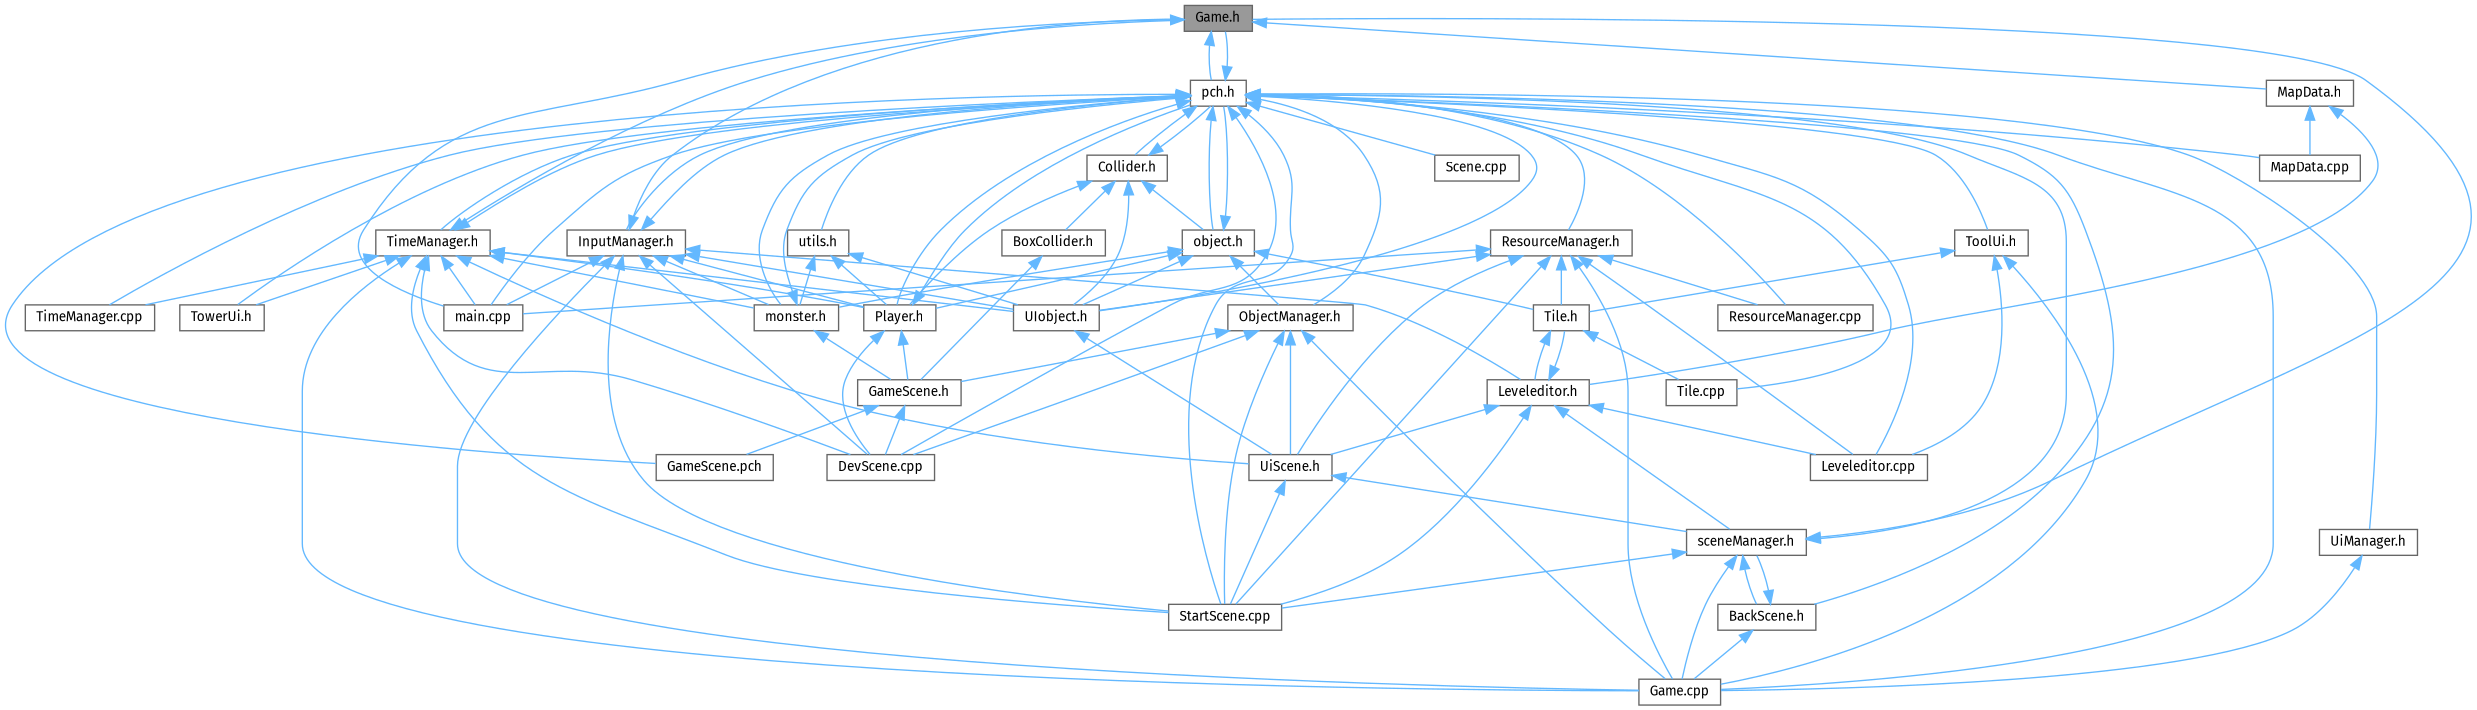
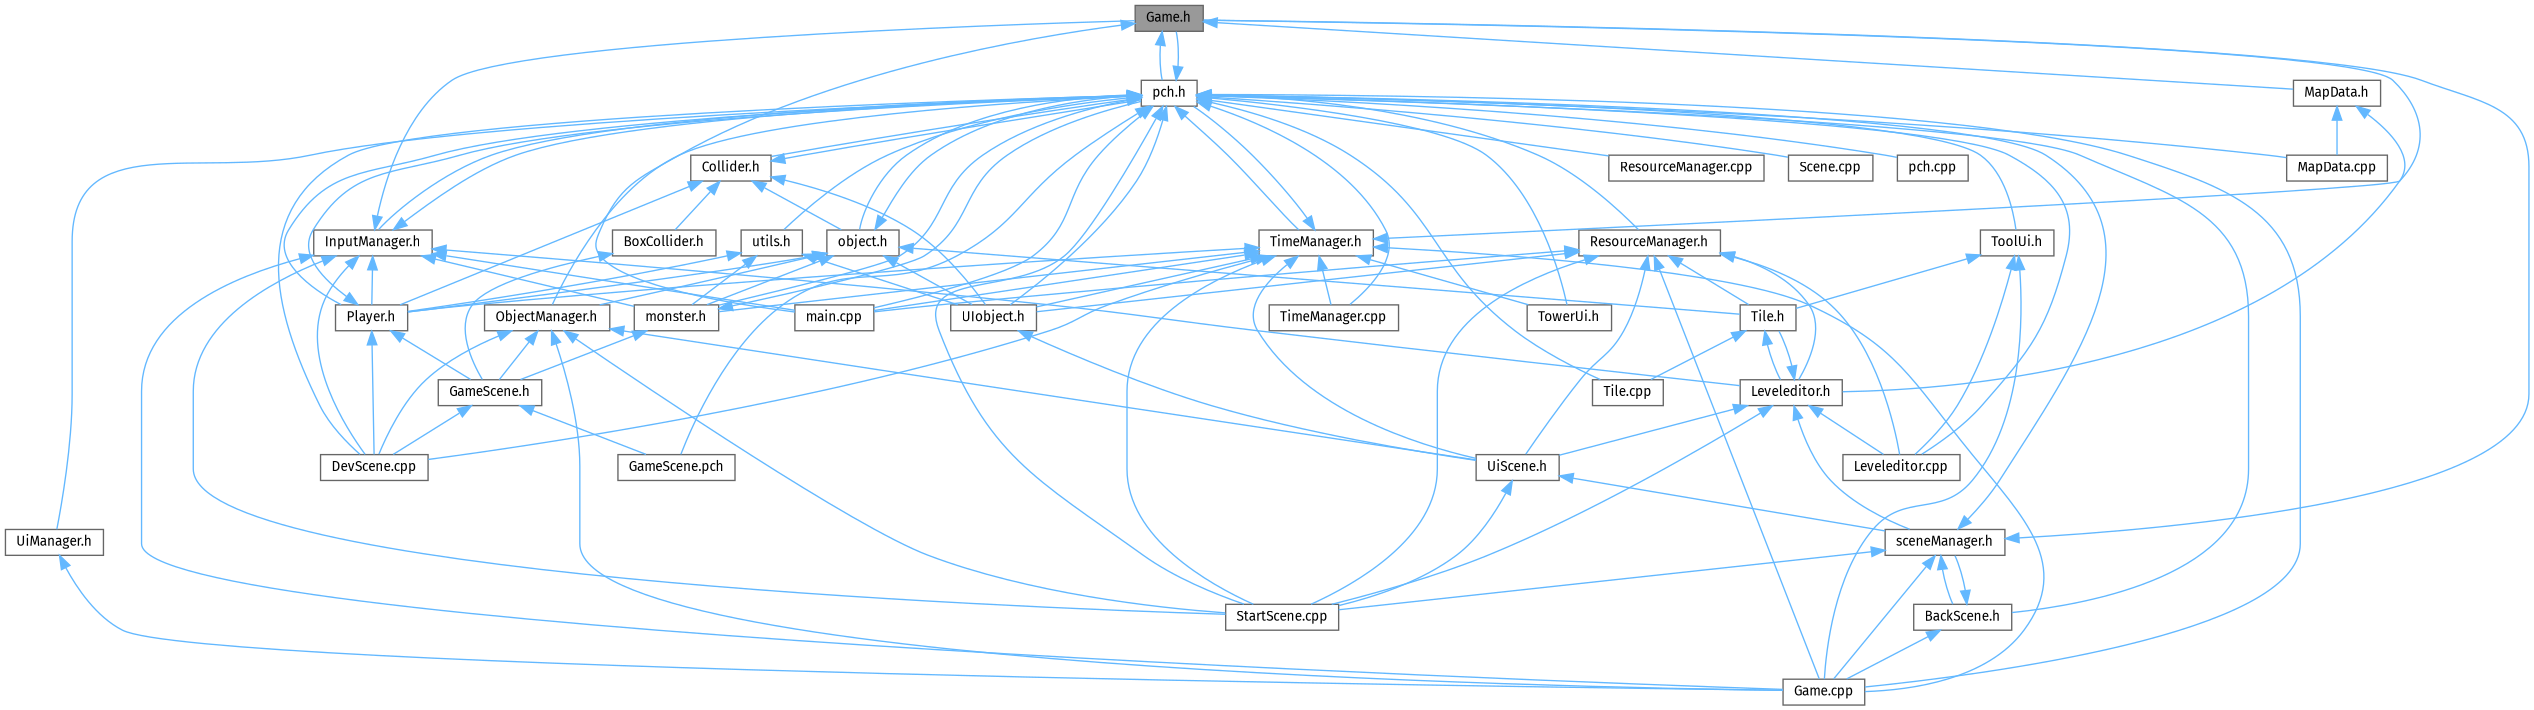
none -> (1933, 168)
(841, 280) -> none
(1685, 282) -> (1797, 291)
